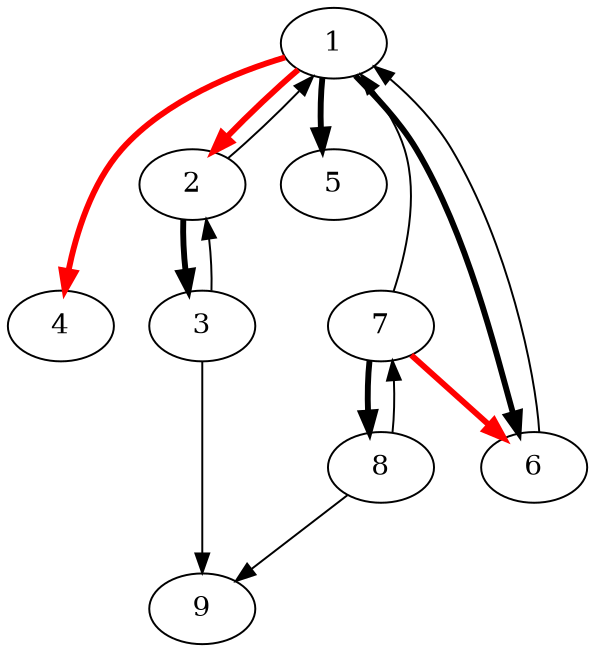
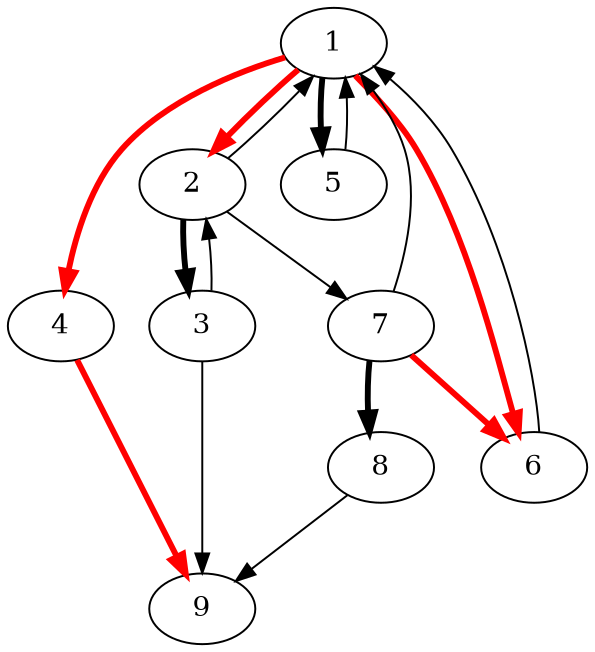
none -> (347, 124)
(457, 233) -> (457, 233)
(394, 406) -> (279, 249)
none -> (127, 458)
